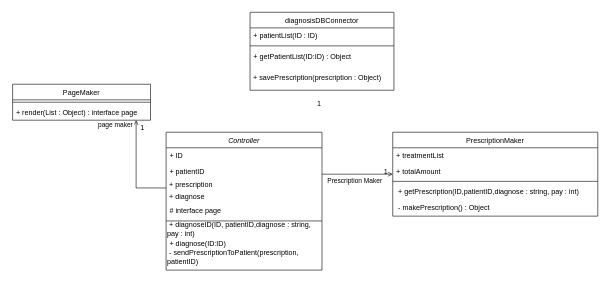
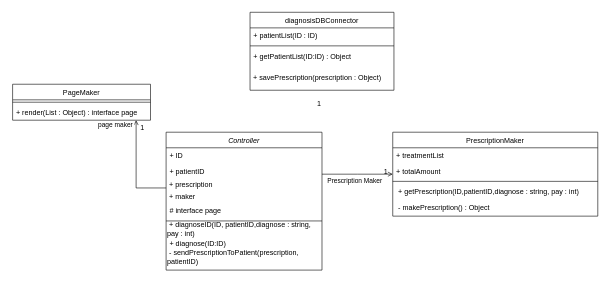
(185, 197) -> (180, 197)
